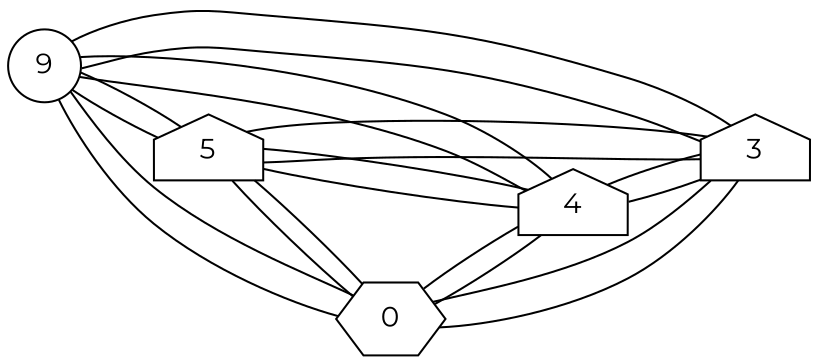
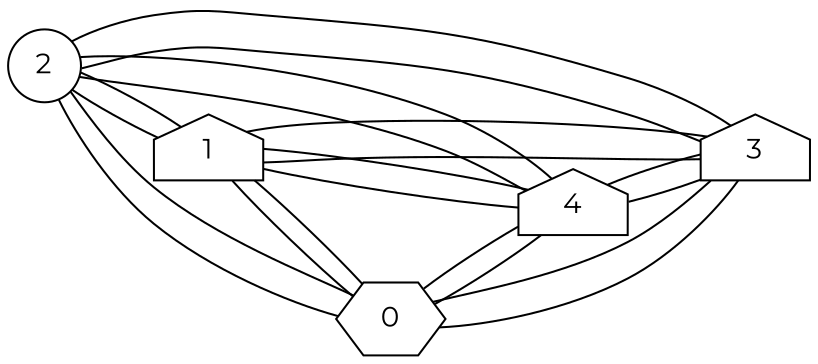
(45, 66) -> (45, 66)
(209, 151) -> (209, 151)
